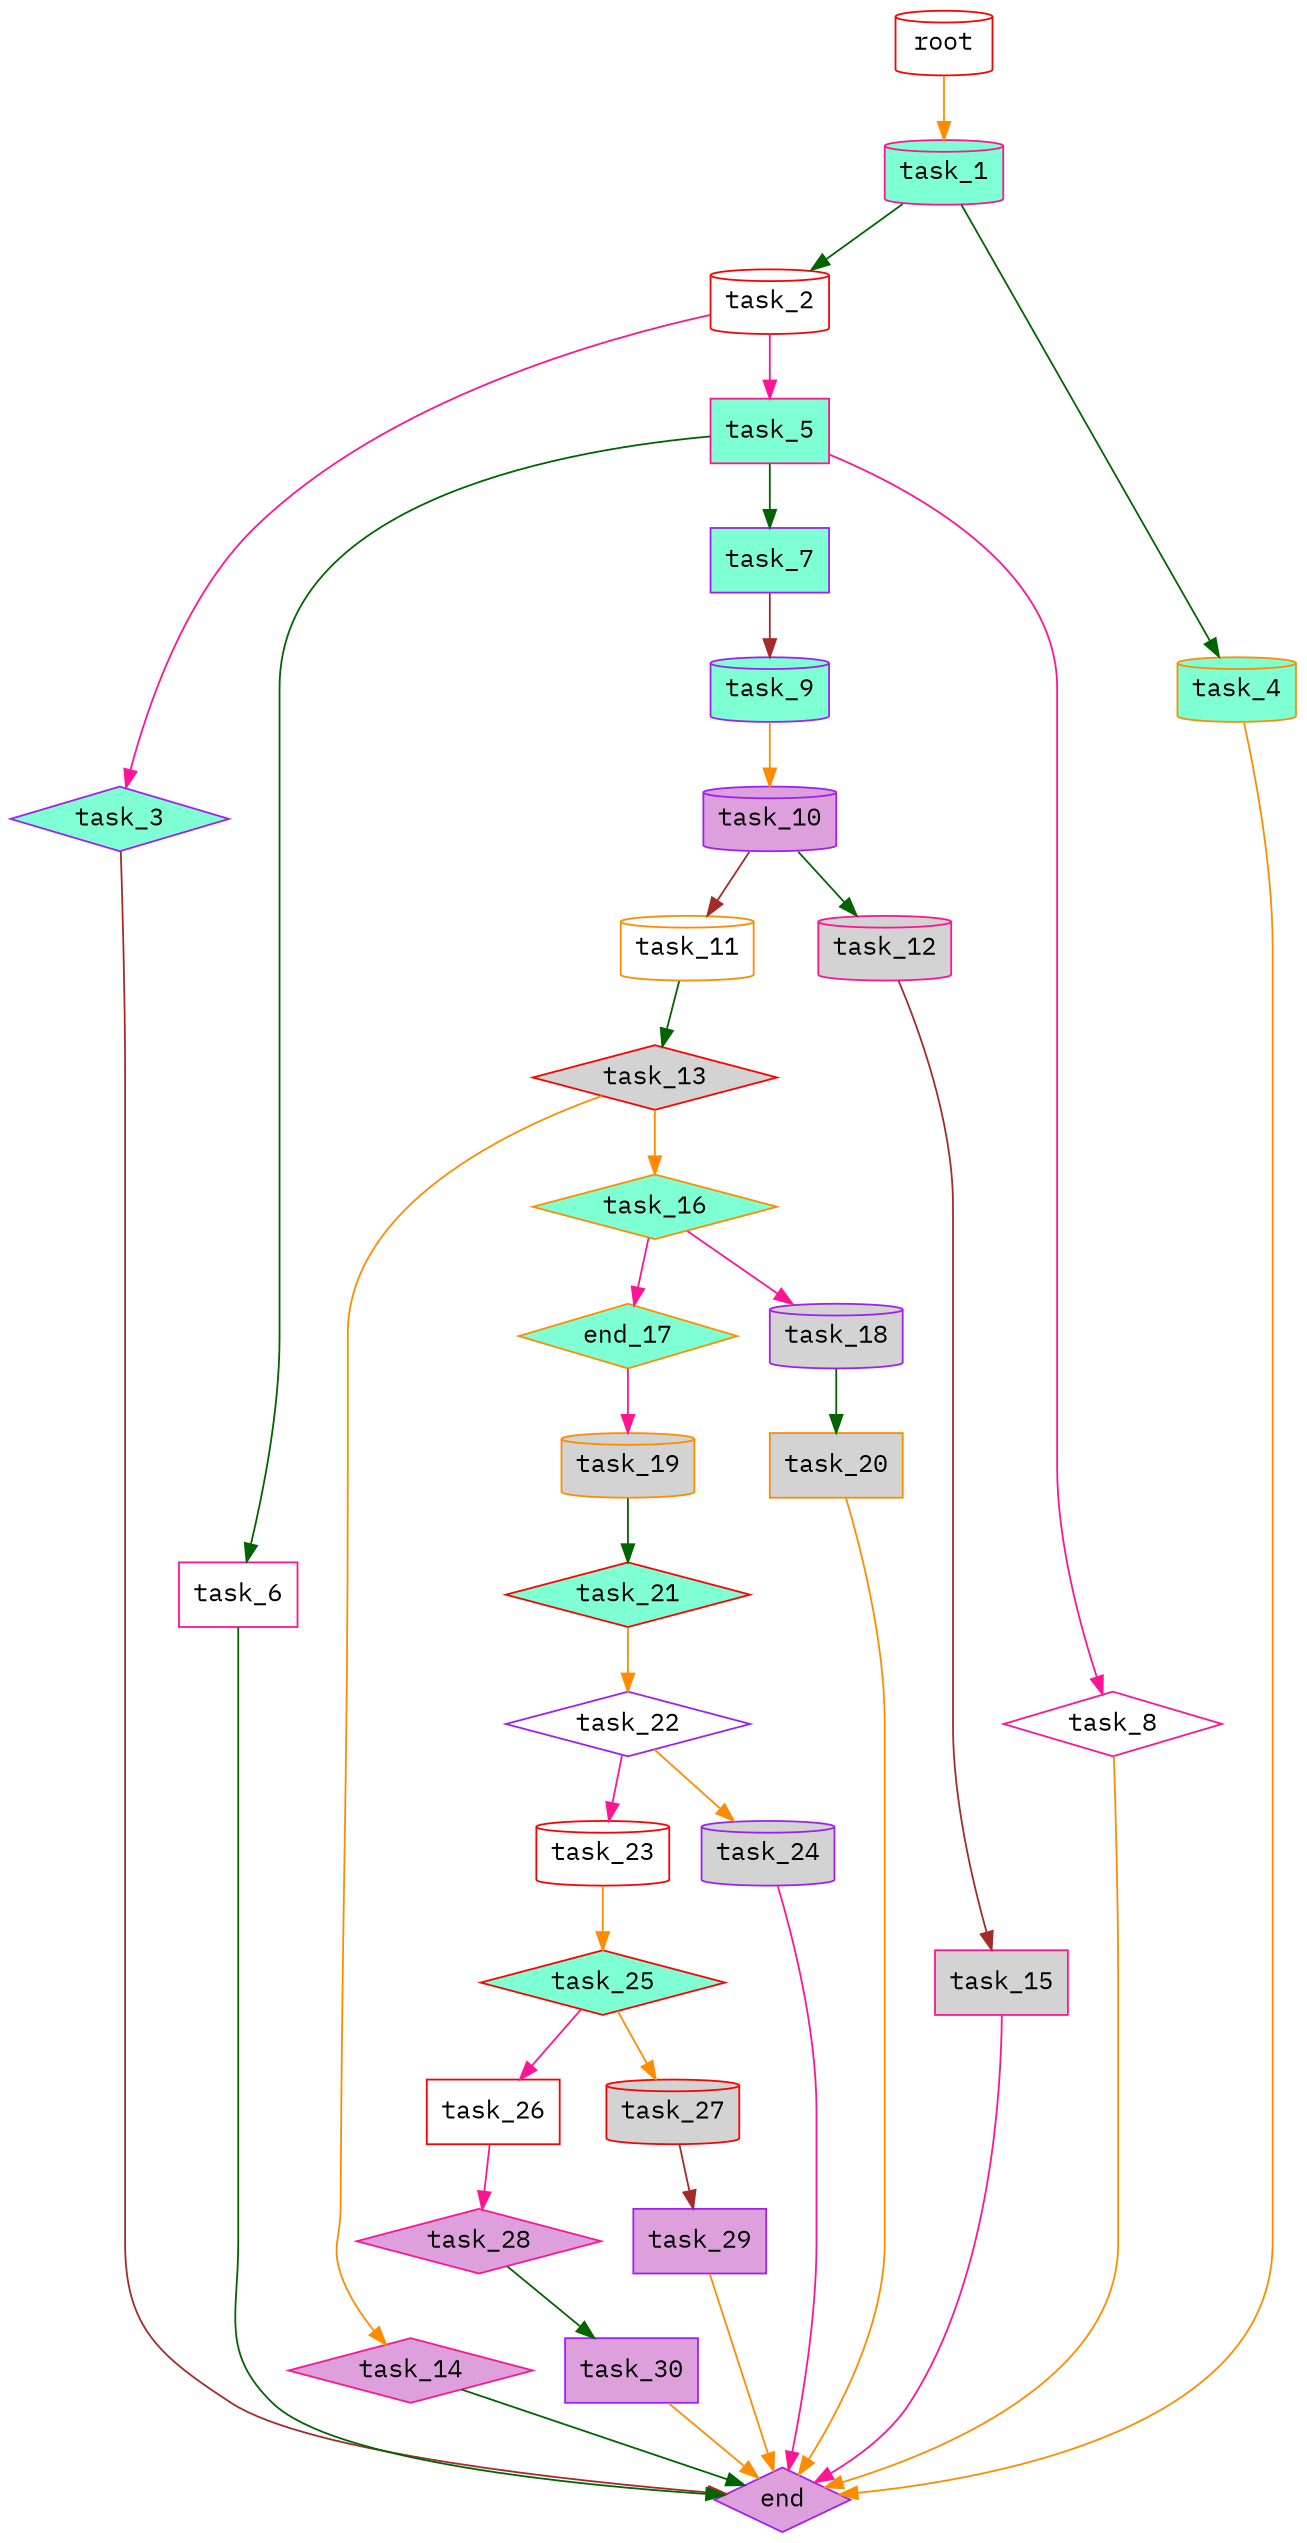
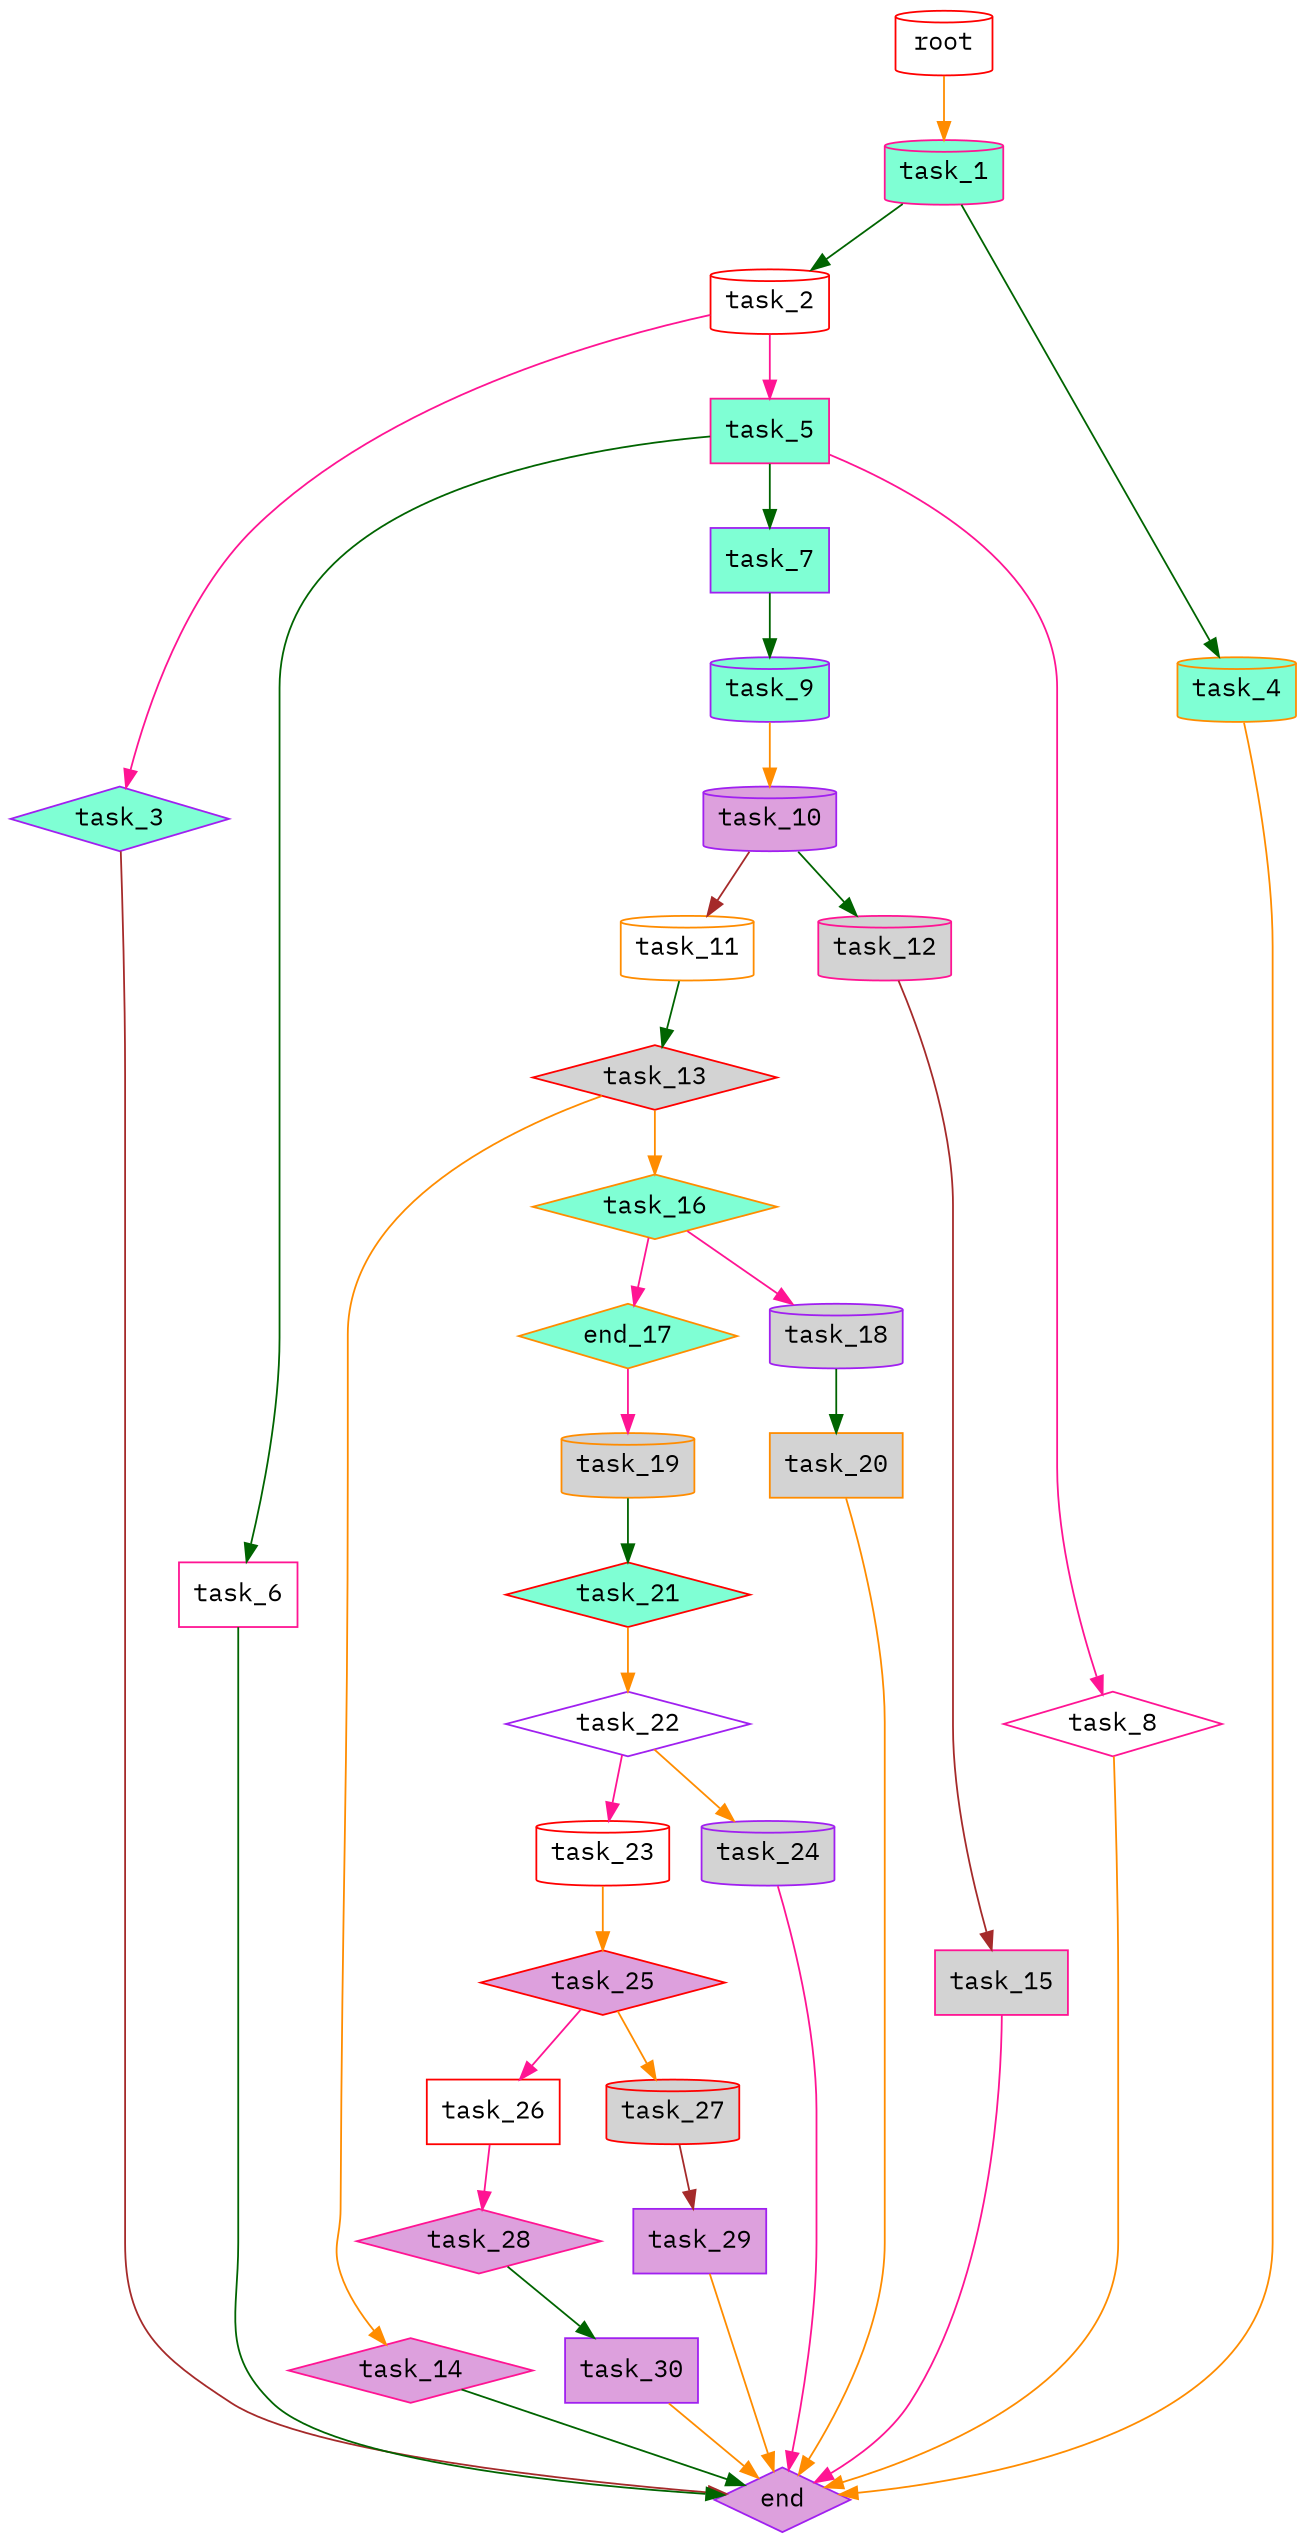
(770, 616) -> (770, 616)
(603, 1983) -> (603, 1983)
